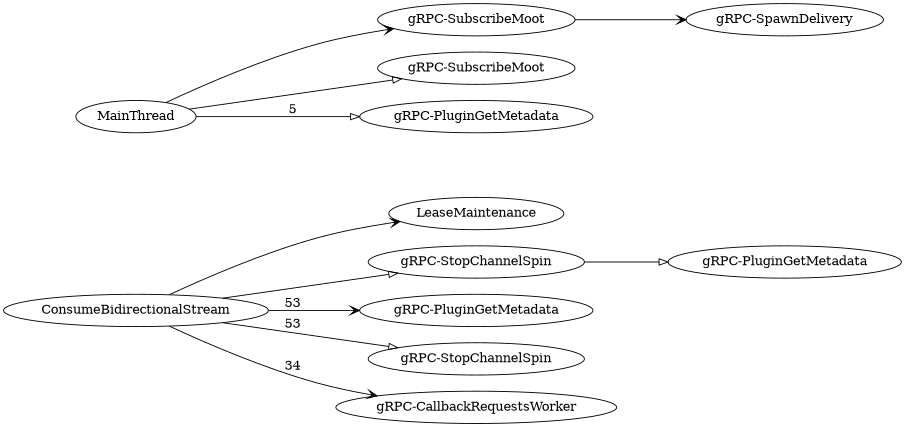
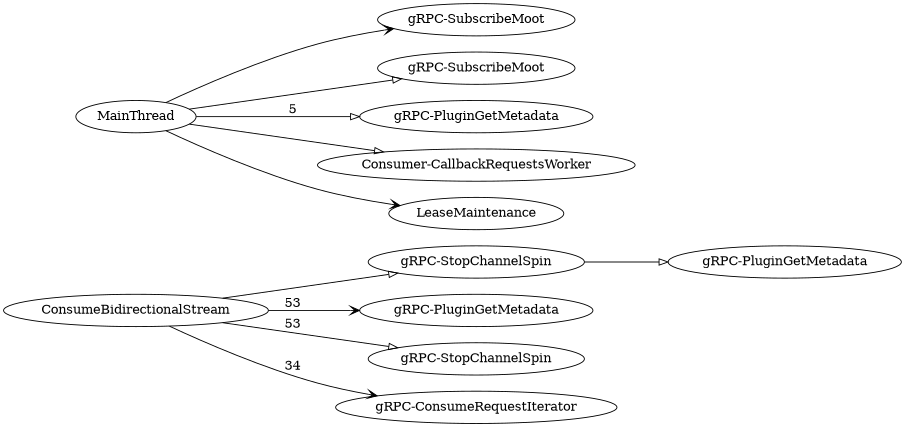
(785, 20) -> none
none -> (476, 165)
(278, 250) -> (276, 176)
(476, 407) -> (476, 407)
